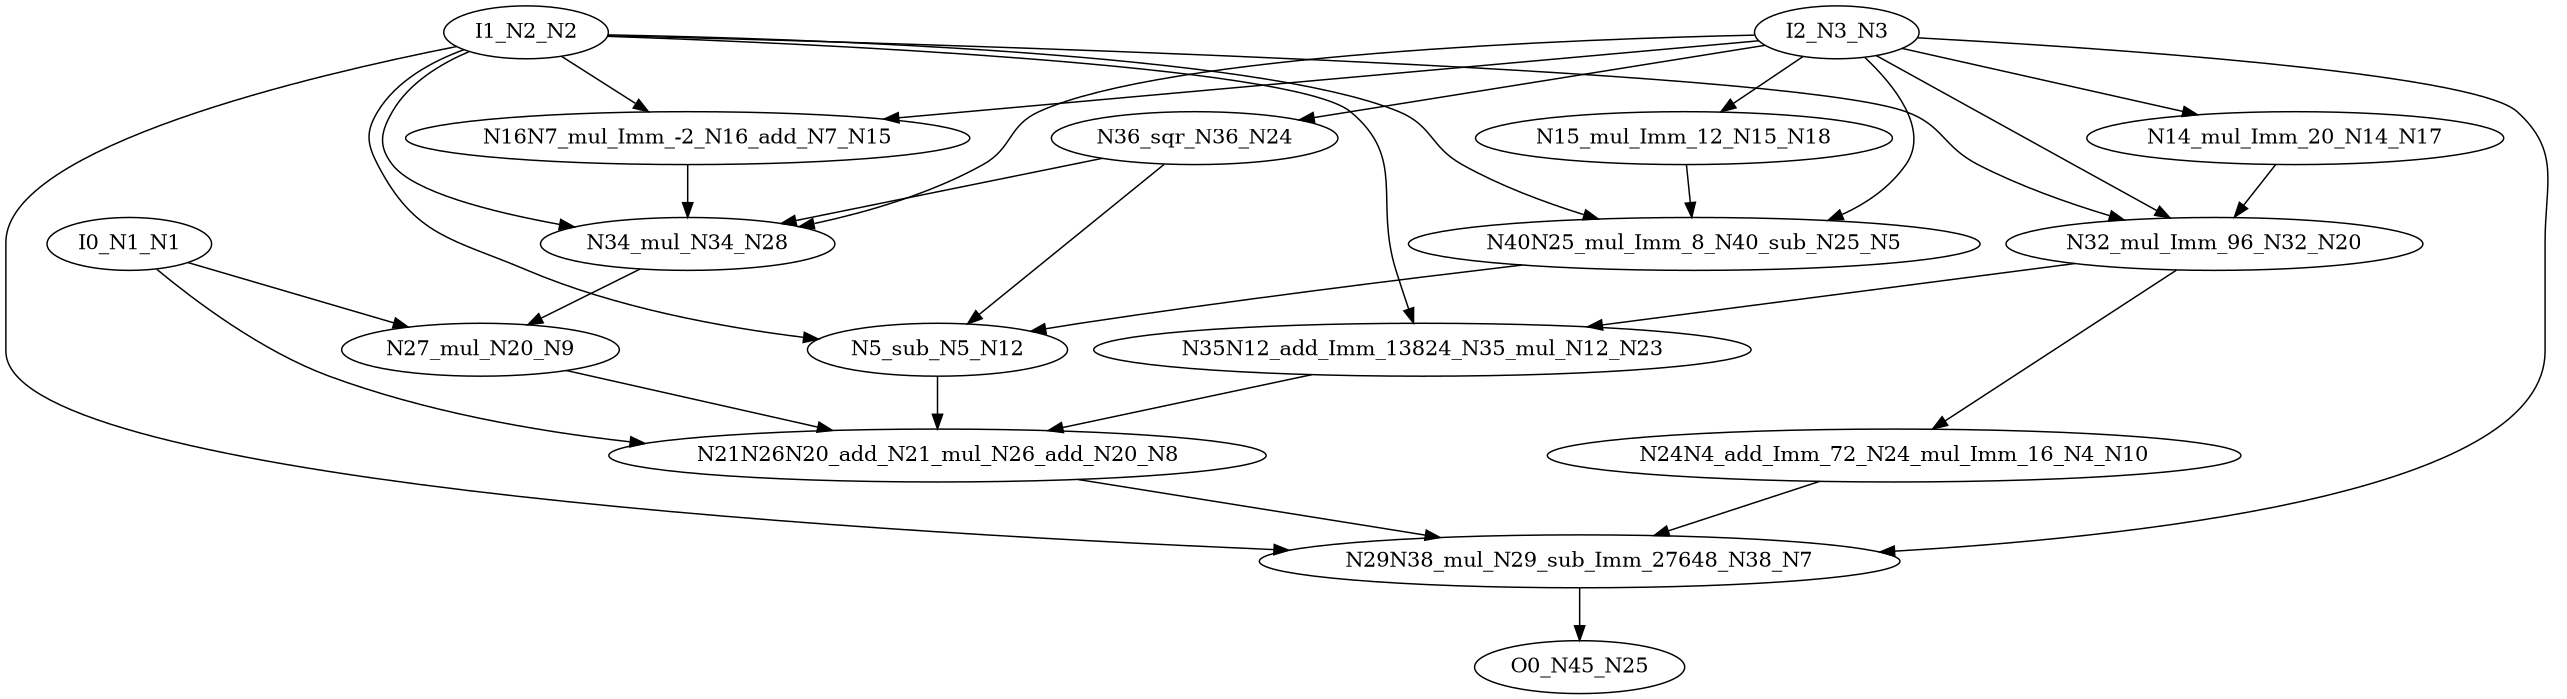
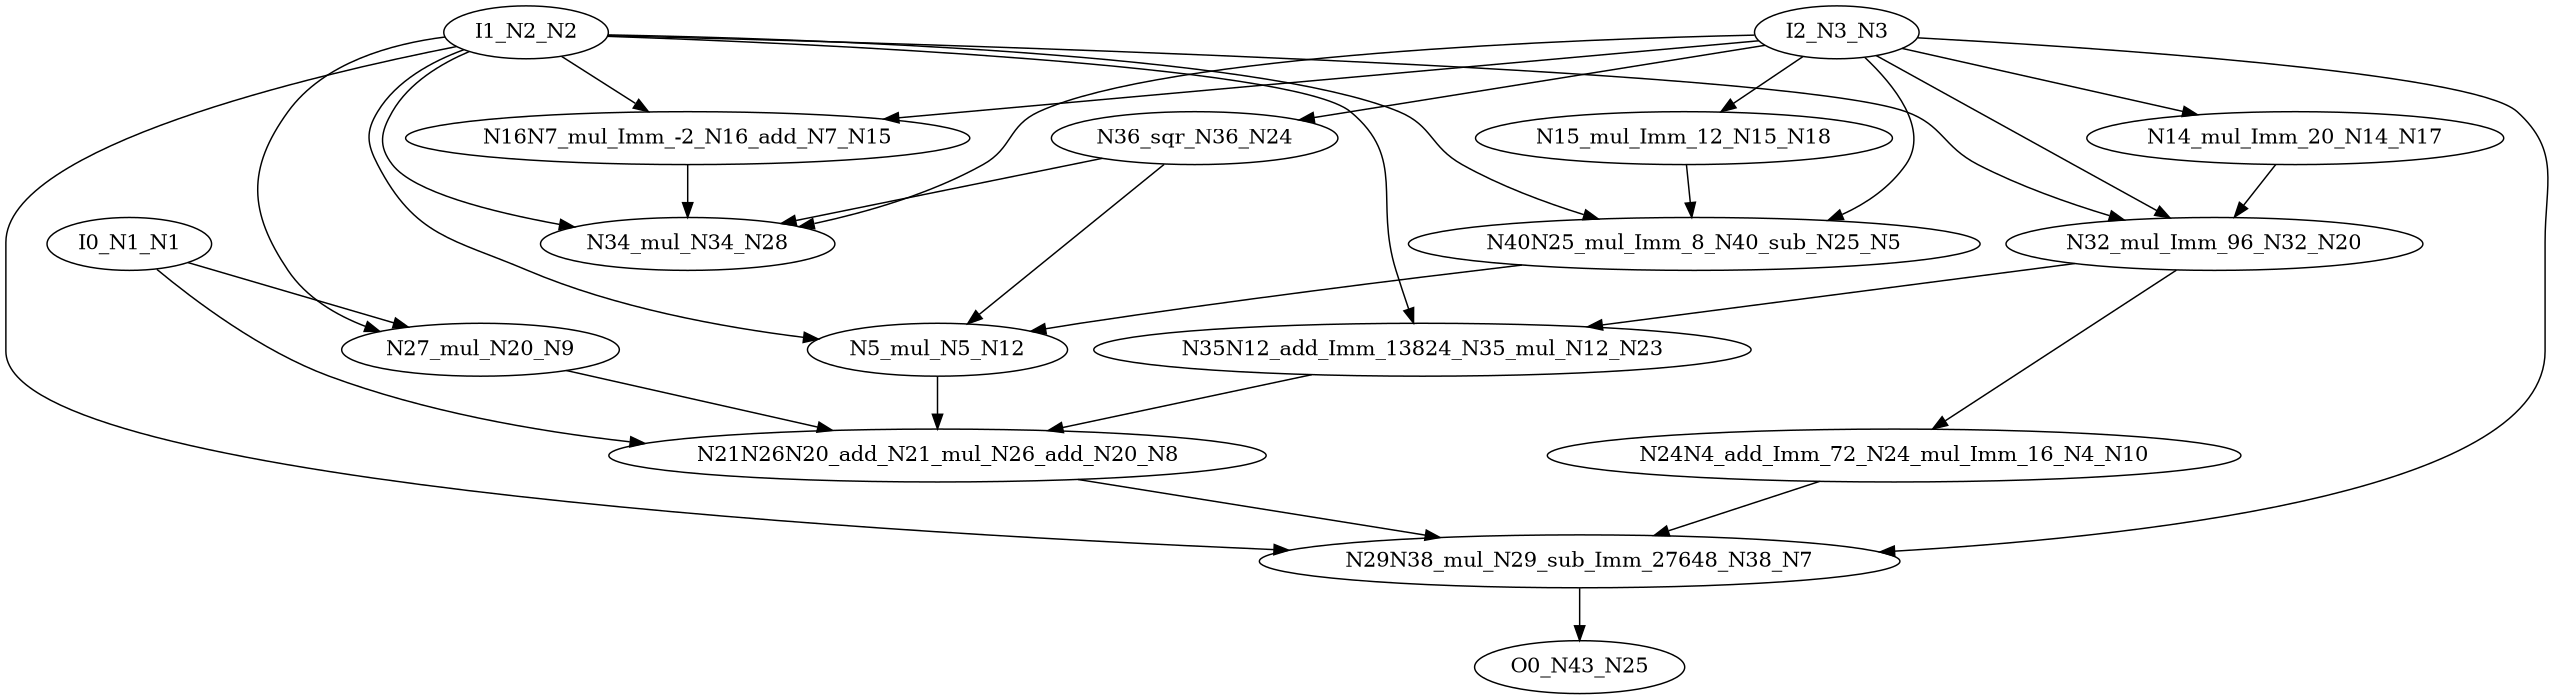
(603, 287) -> (266, 151)
(938, 350) -> (938, 350)
(1580, 667) -> (1580, 667)
